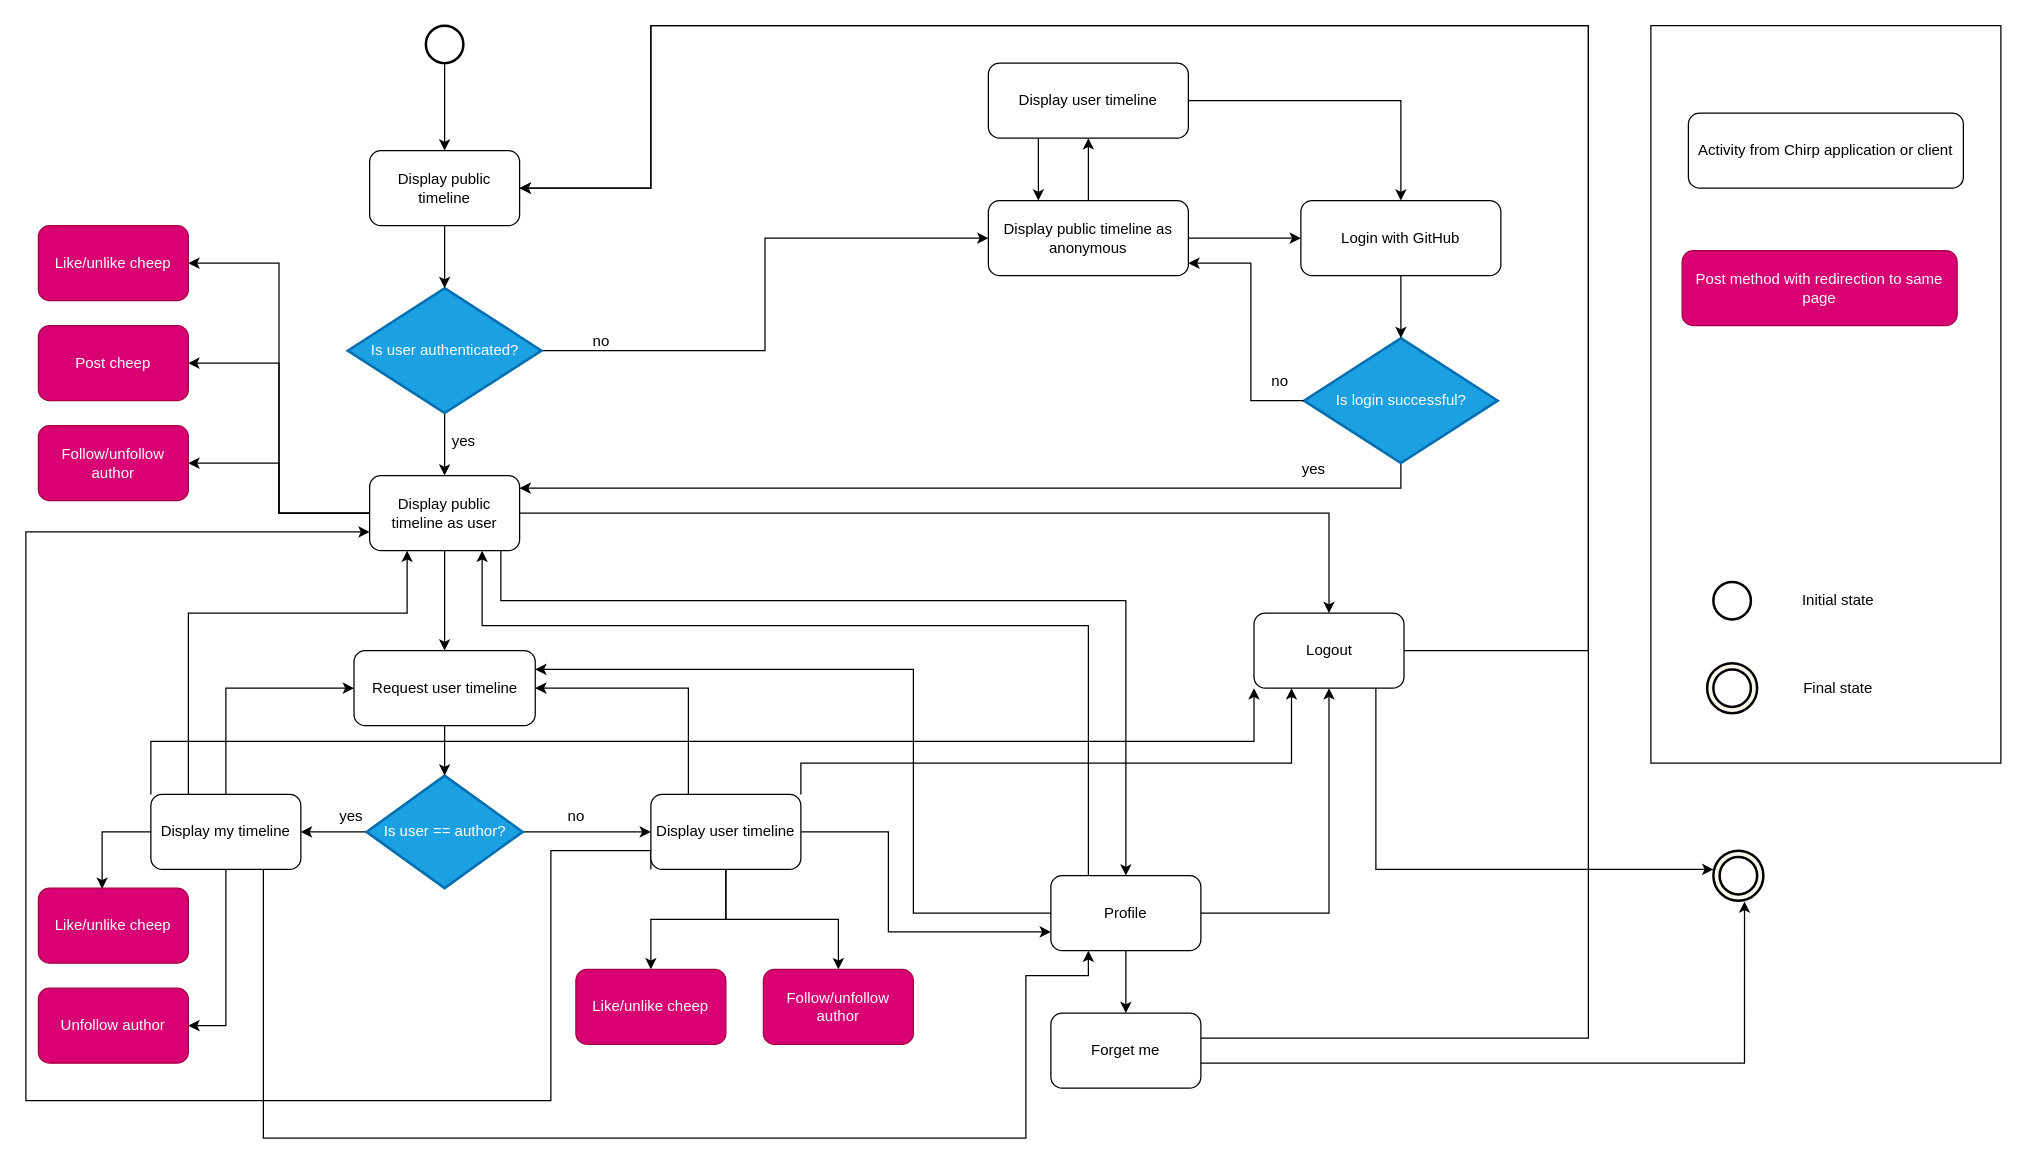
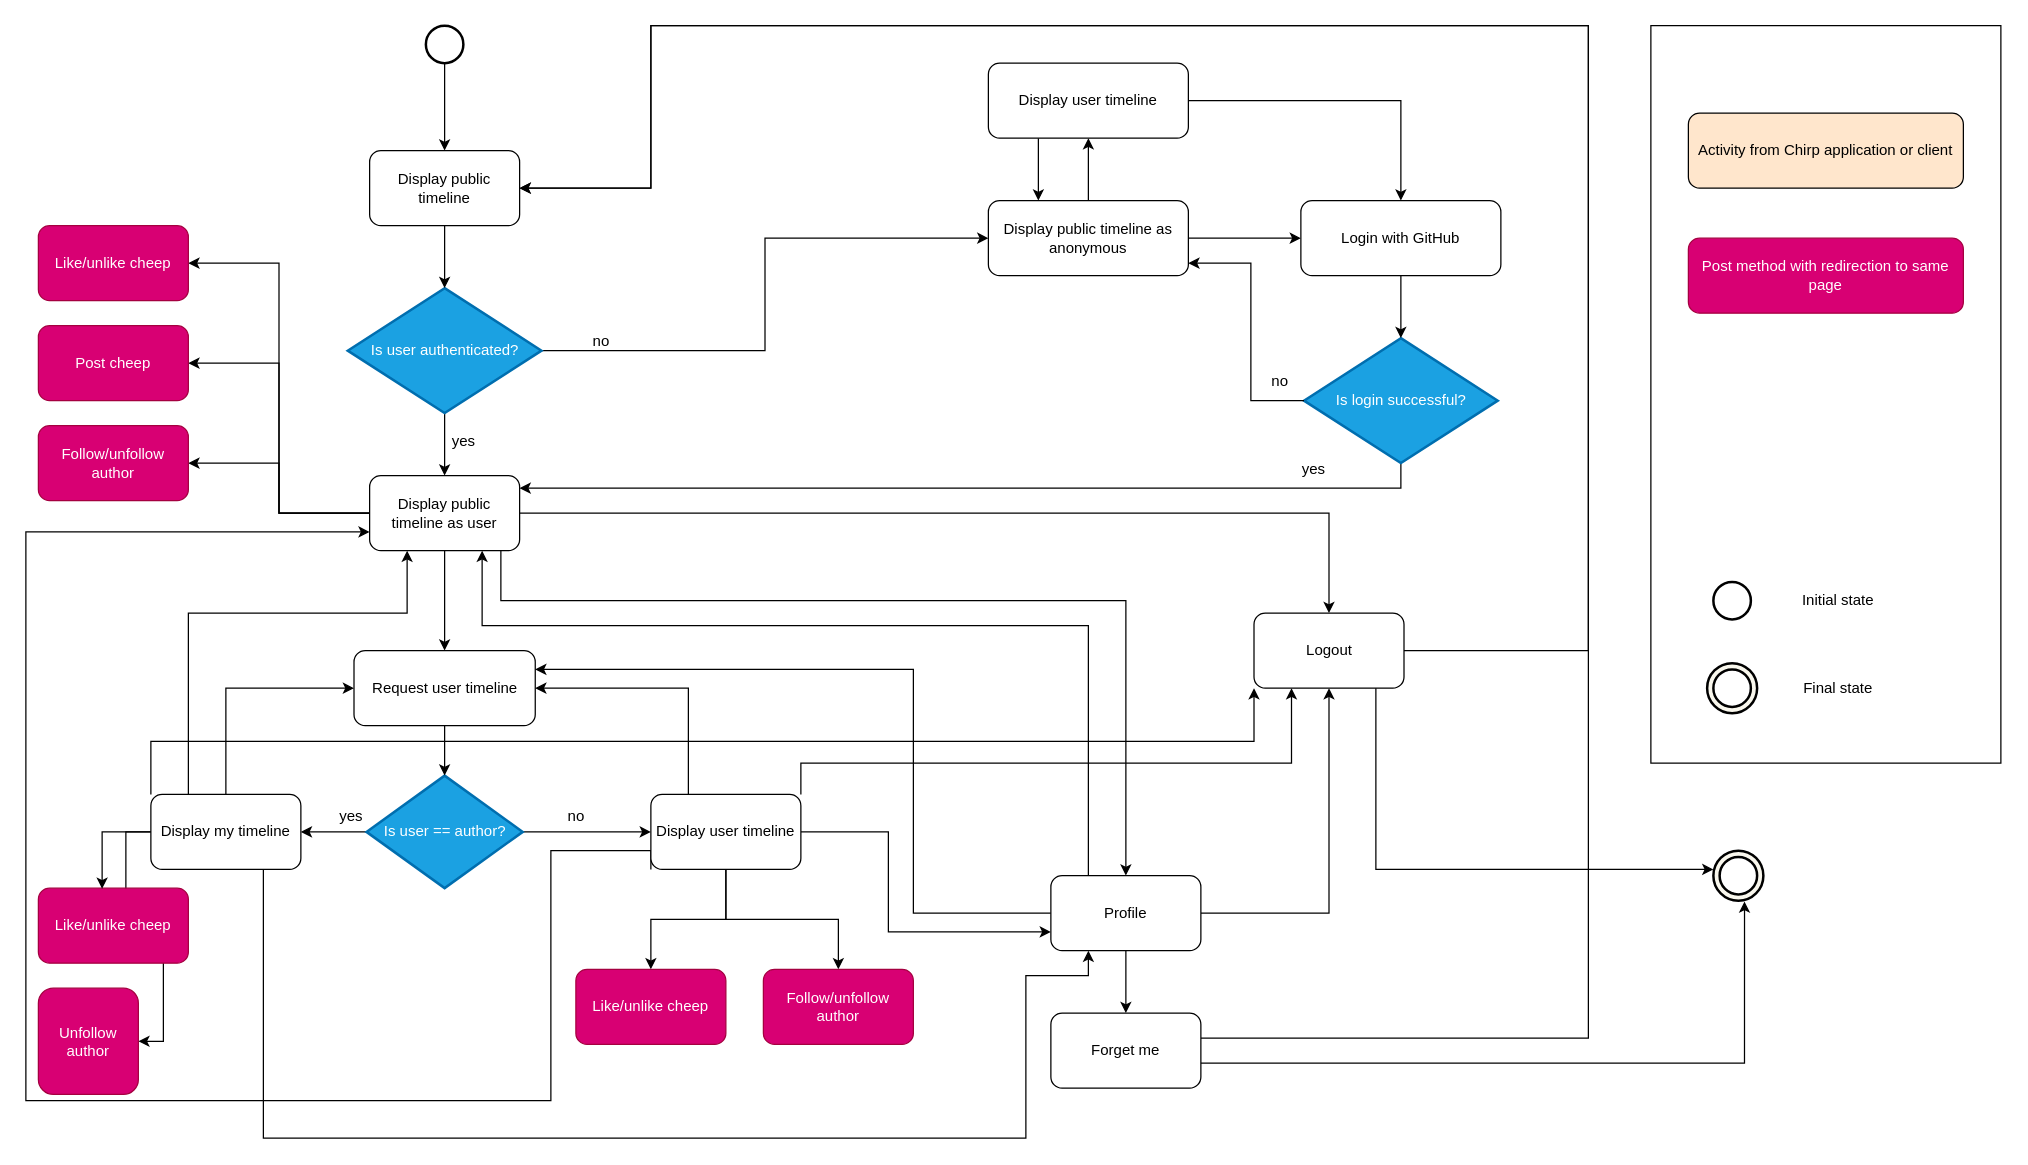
(1826, 151) -> (1826, 151)
(1819, 288) -> (1826, 276)
(113, 1026) -> (88, 1041)
